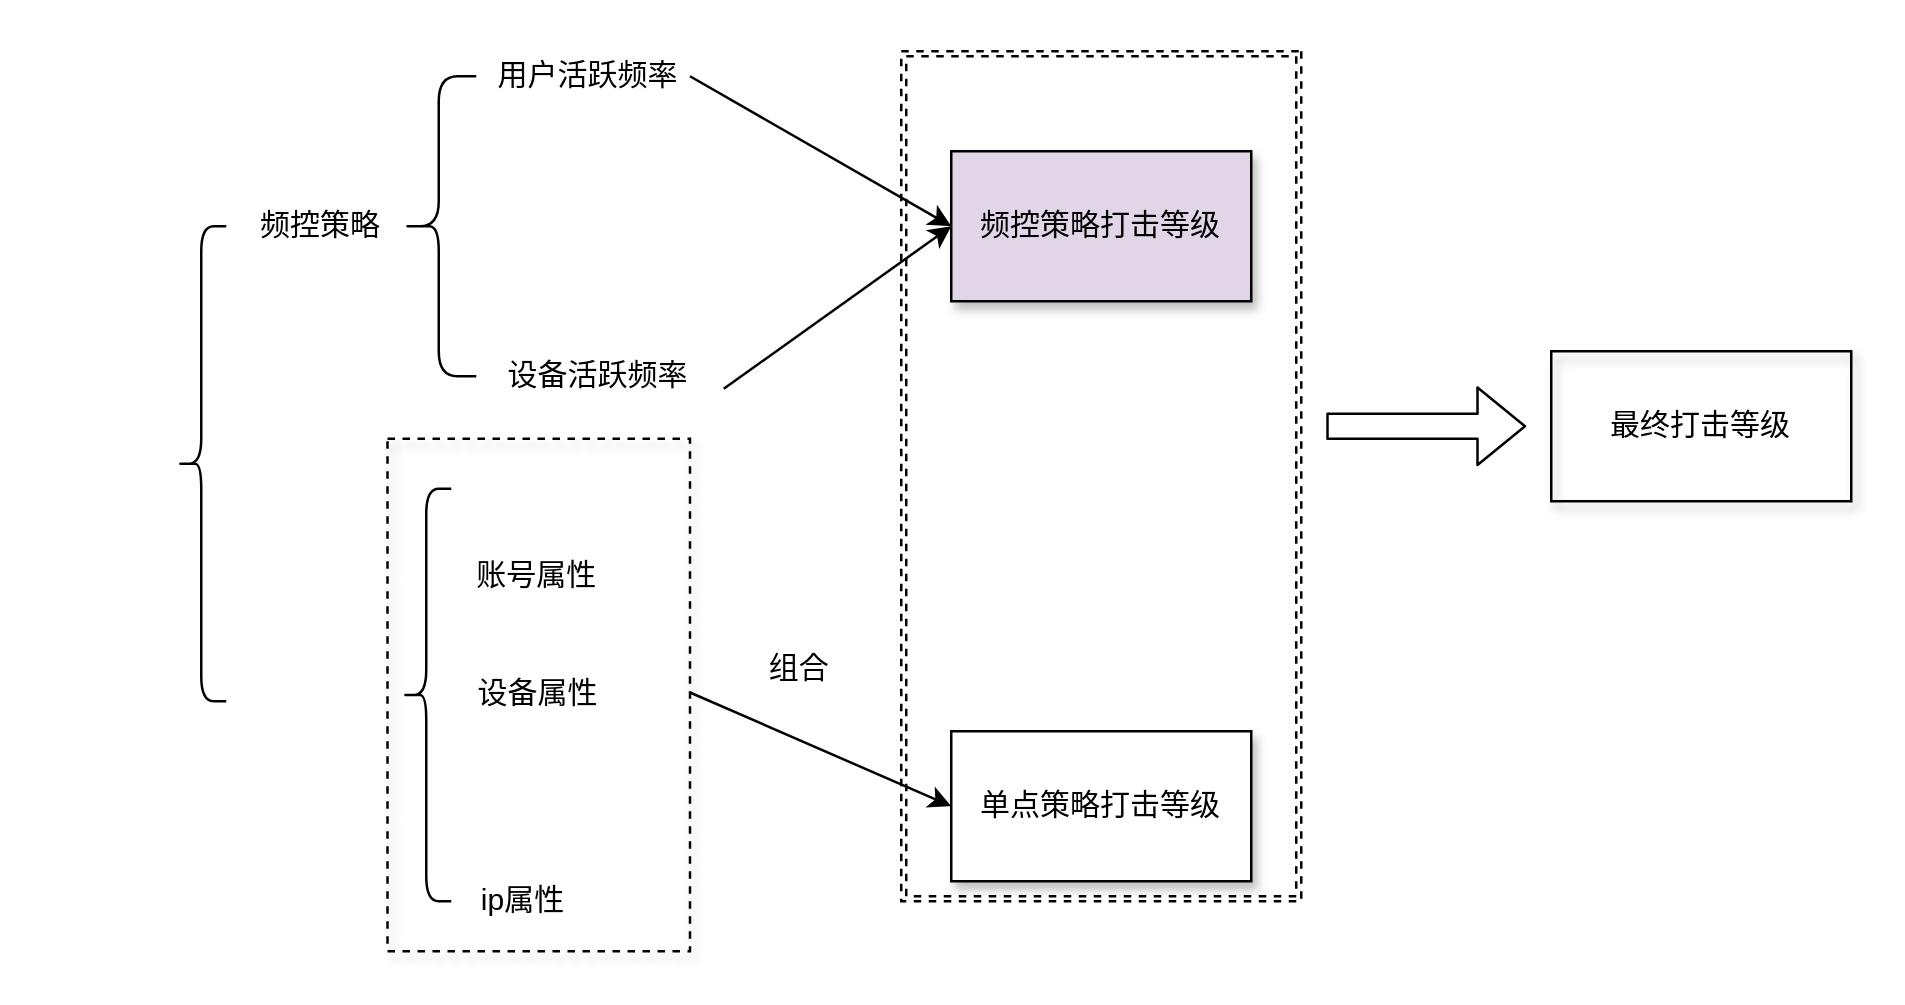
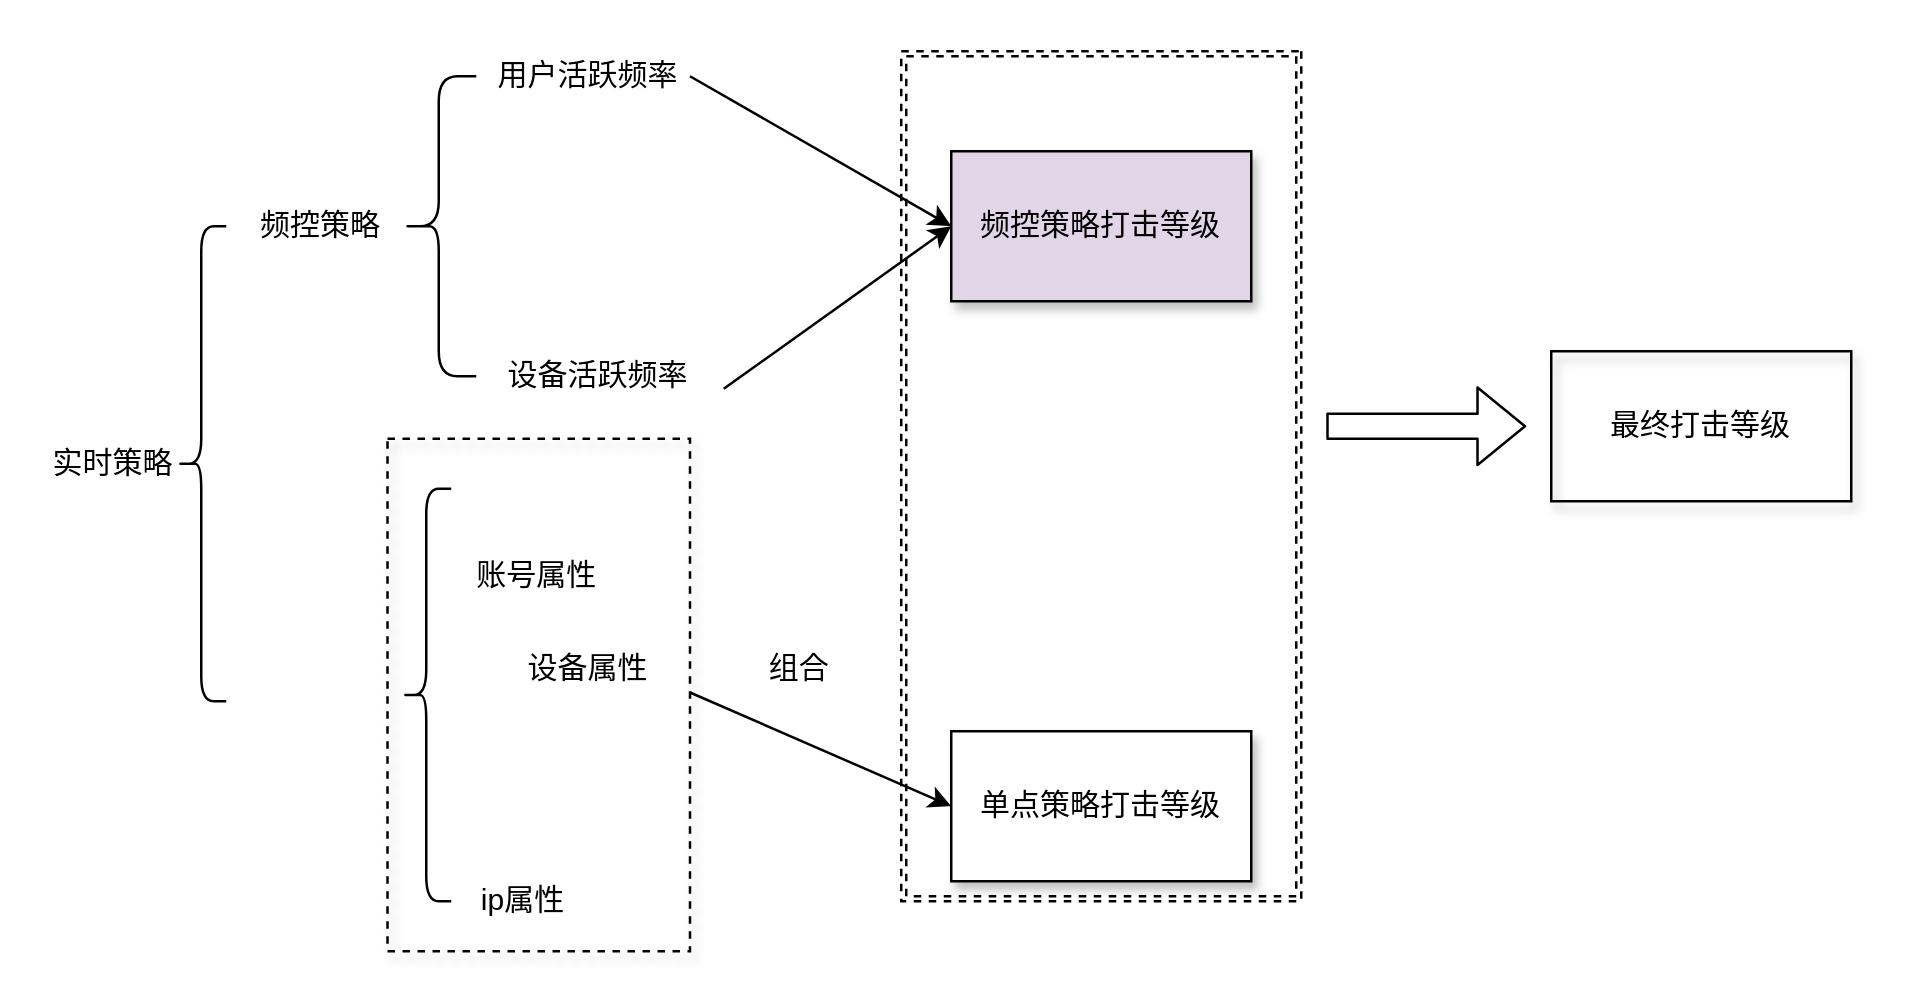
none -> (114, 464)
(539, 694) -> (589, 669)
